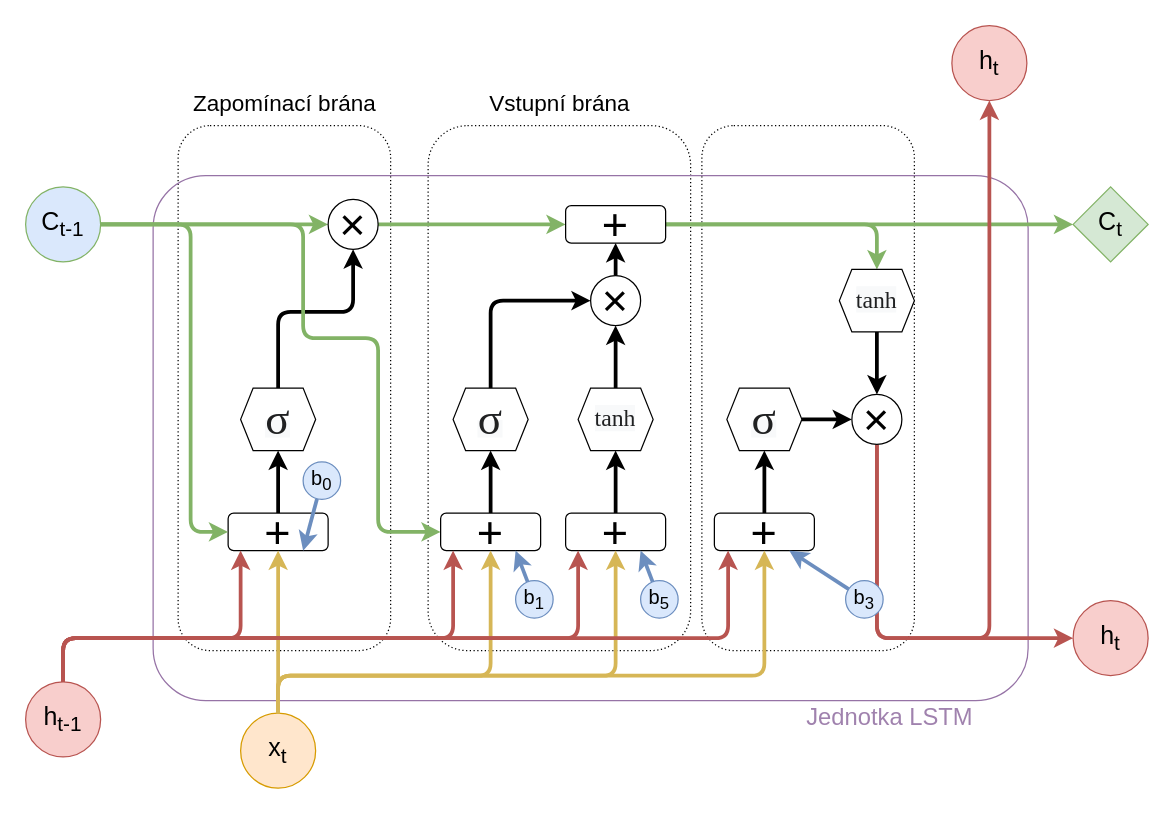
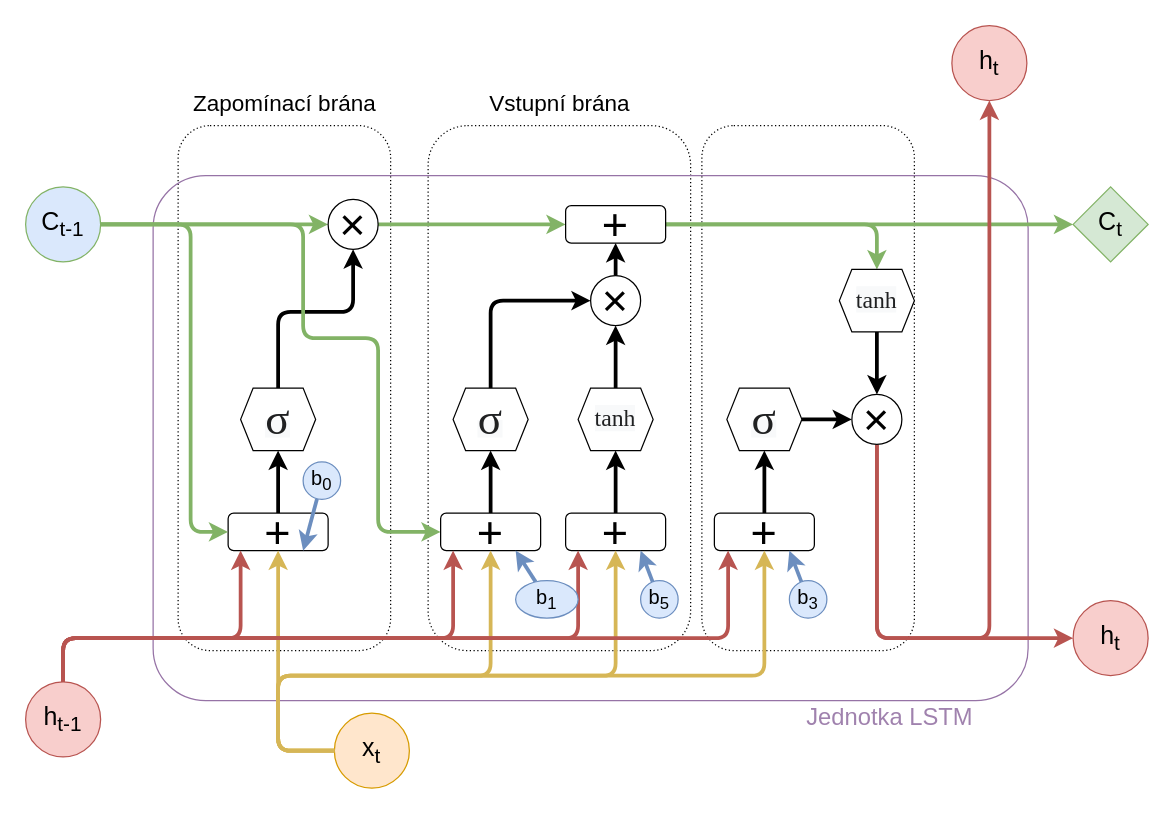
(534, 599) -> (547, 599)
(864, 599) -> (808, 599)
(278, 751) -> (372, 751)
